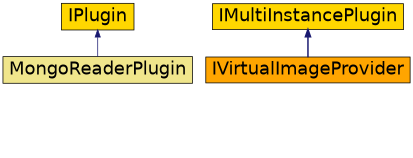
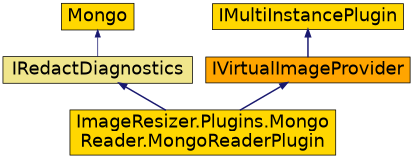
(98, 17) -> (98, 17)
(98, 70) -> (98, 70)
none -> (203, 133)
